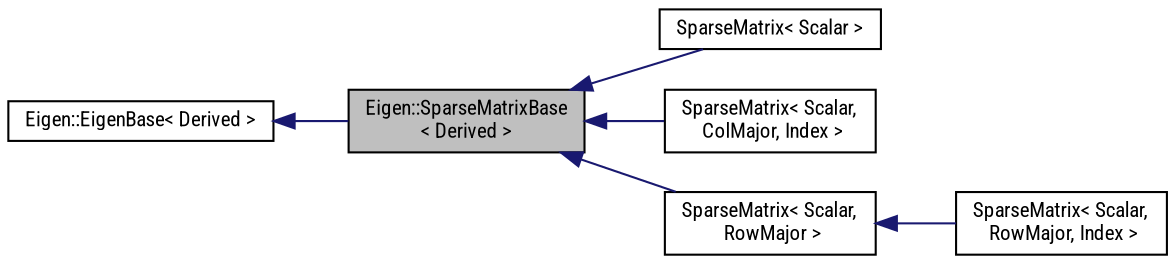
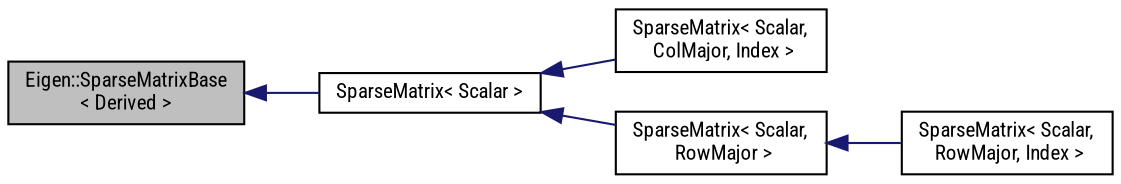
(141, 121) -> none
(635, 121) -> (589, 64)
(628, 176) -> (589, 120)
